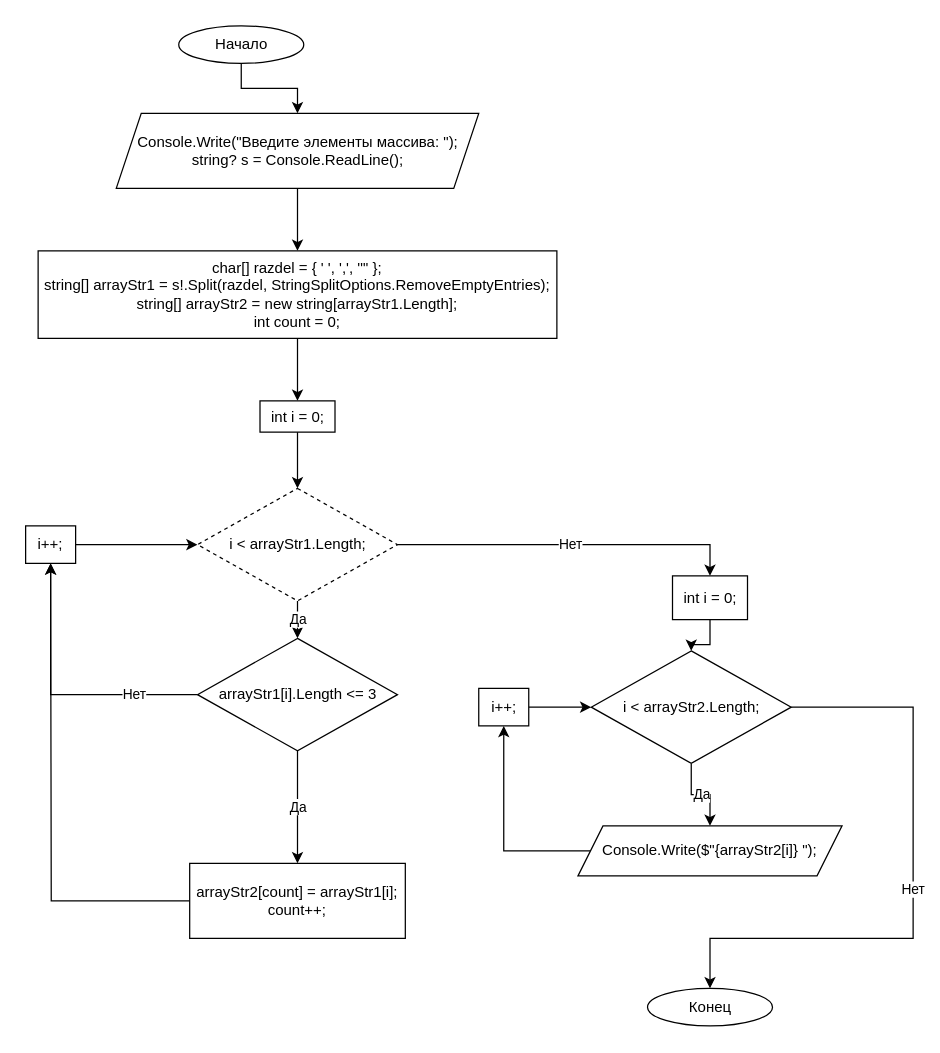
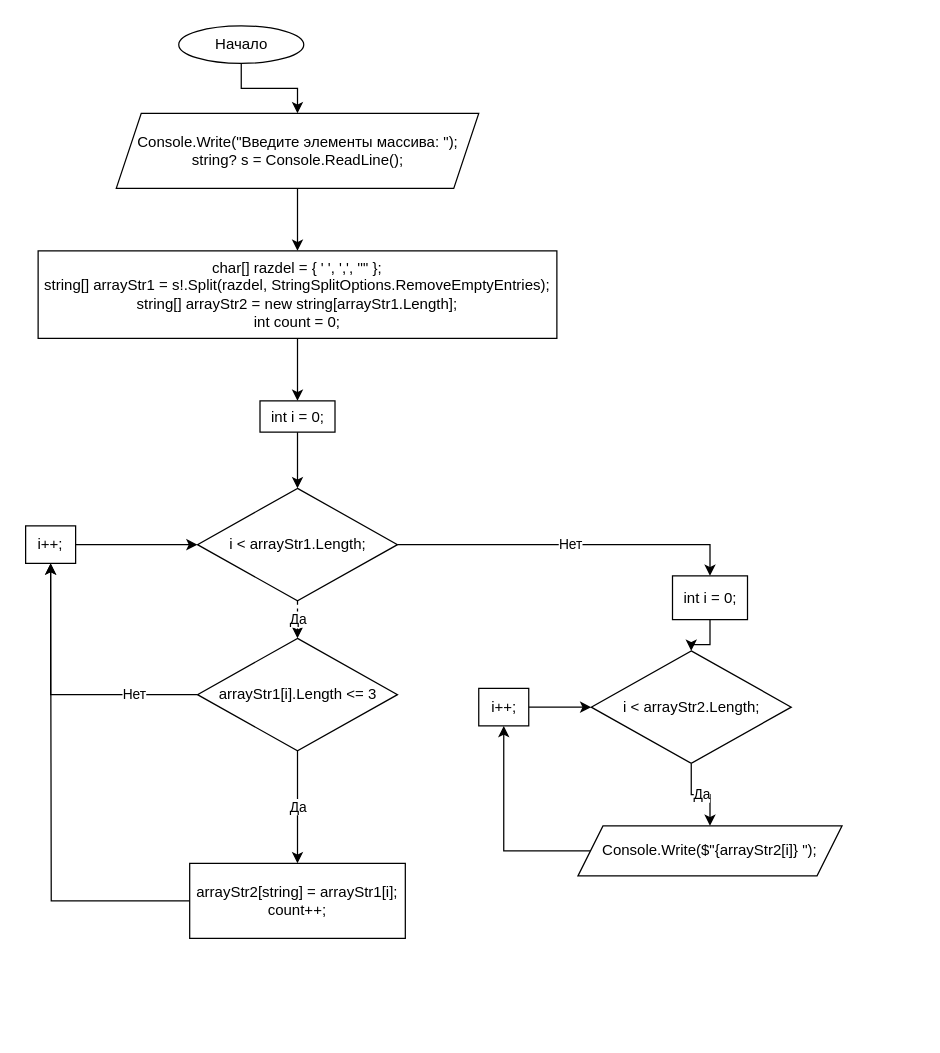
(298, 544) -> (298, 544)
(298, 605) -> (298, 605)
(913, 884) -> none
(298, 901) -> (298, 901)
(710, 1007) -> none
